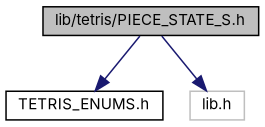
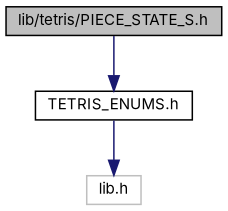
(179, 58) -> (114, 140)
